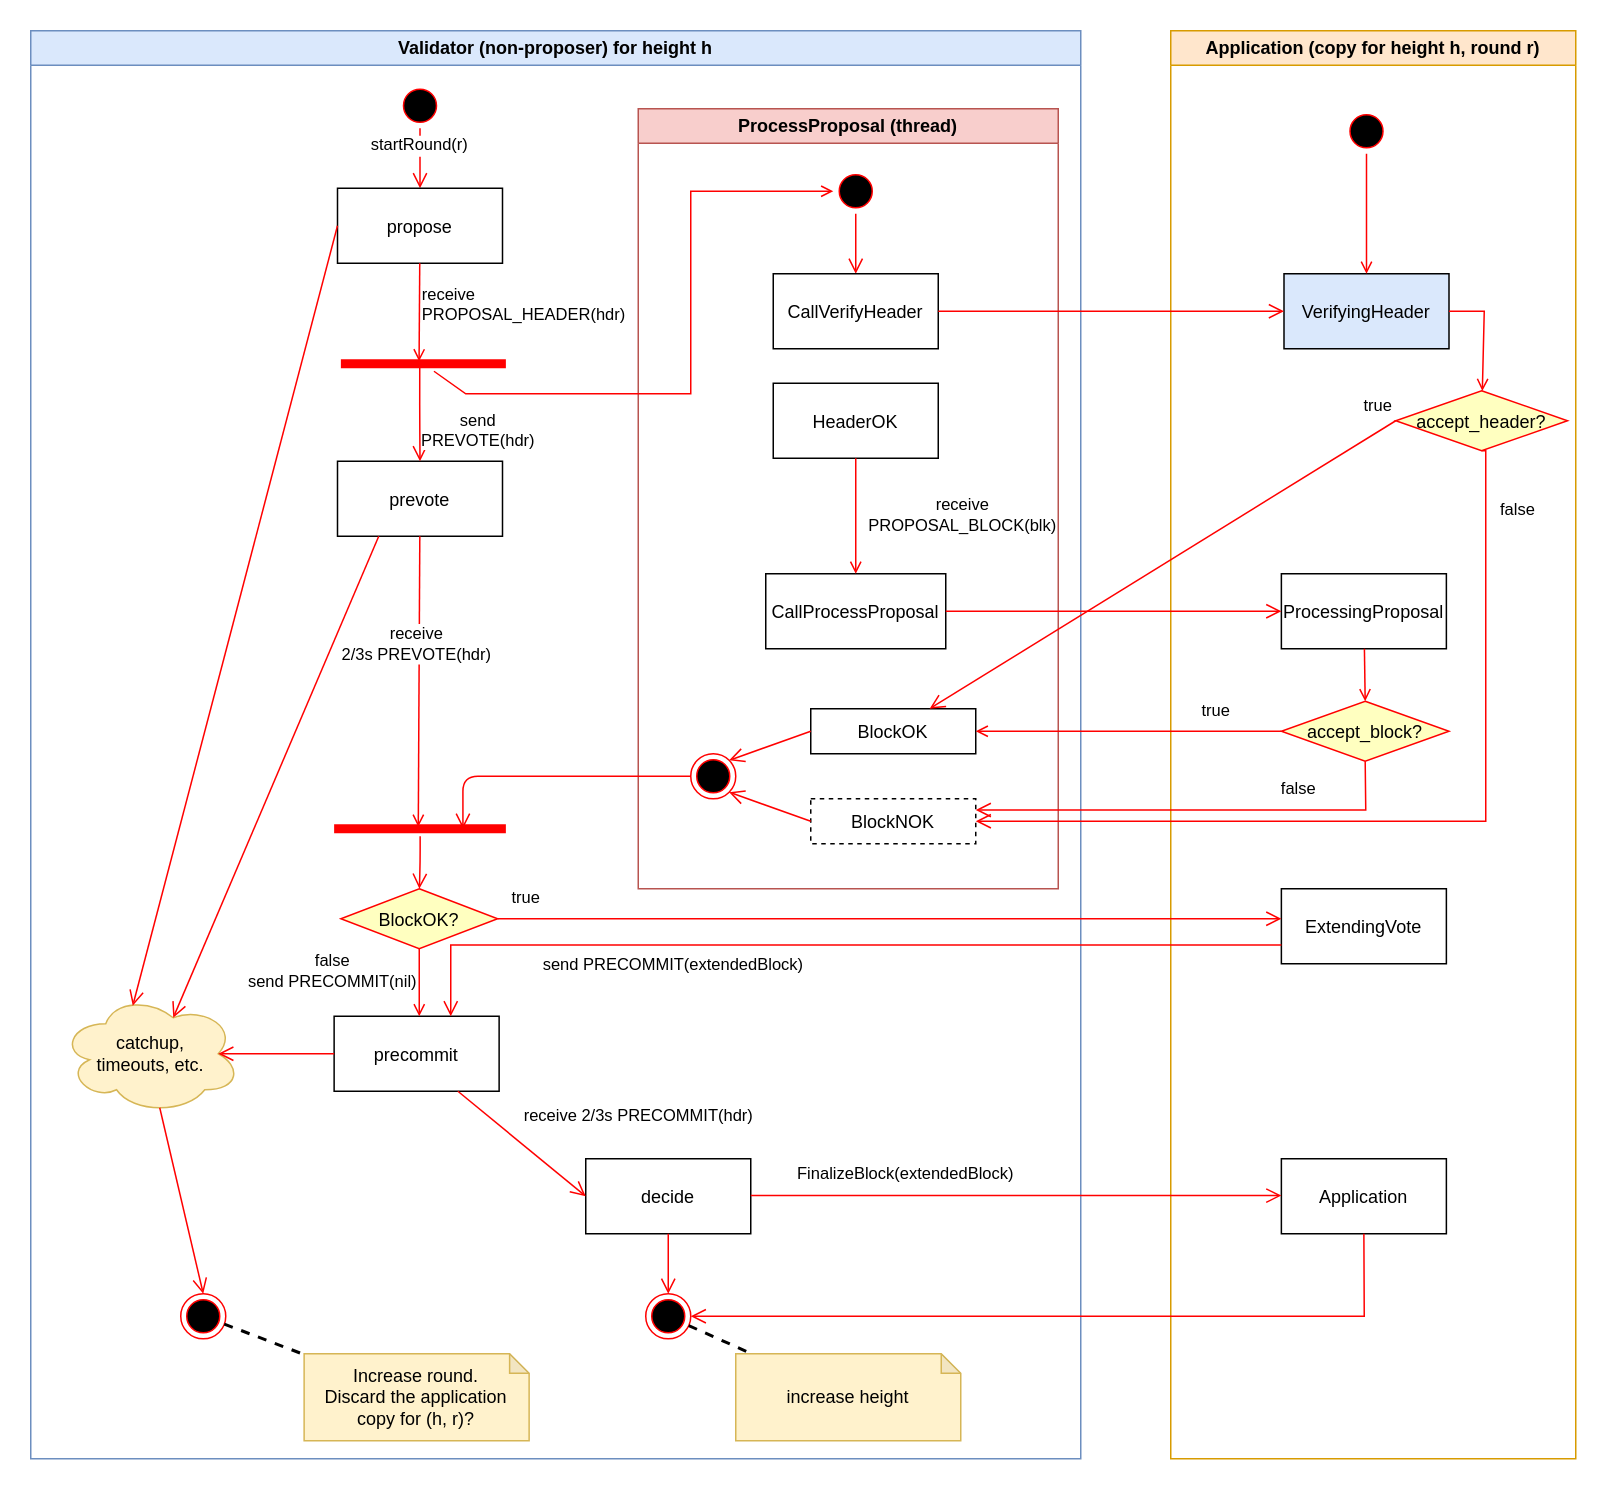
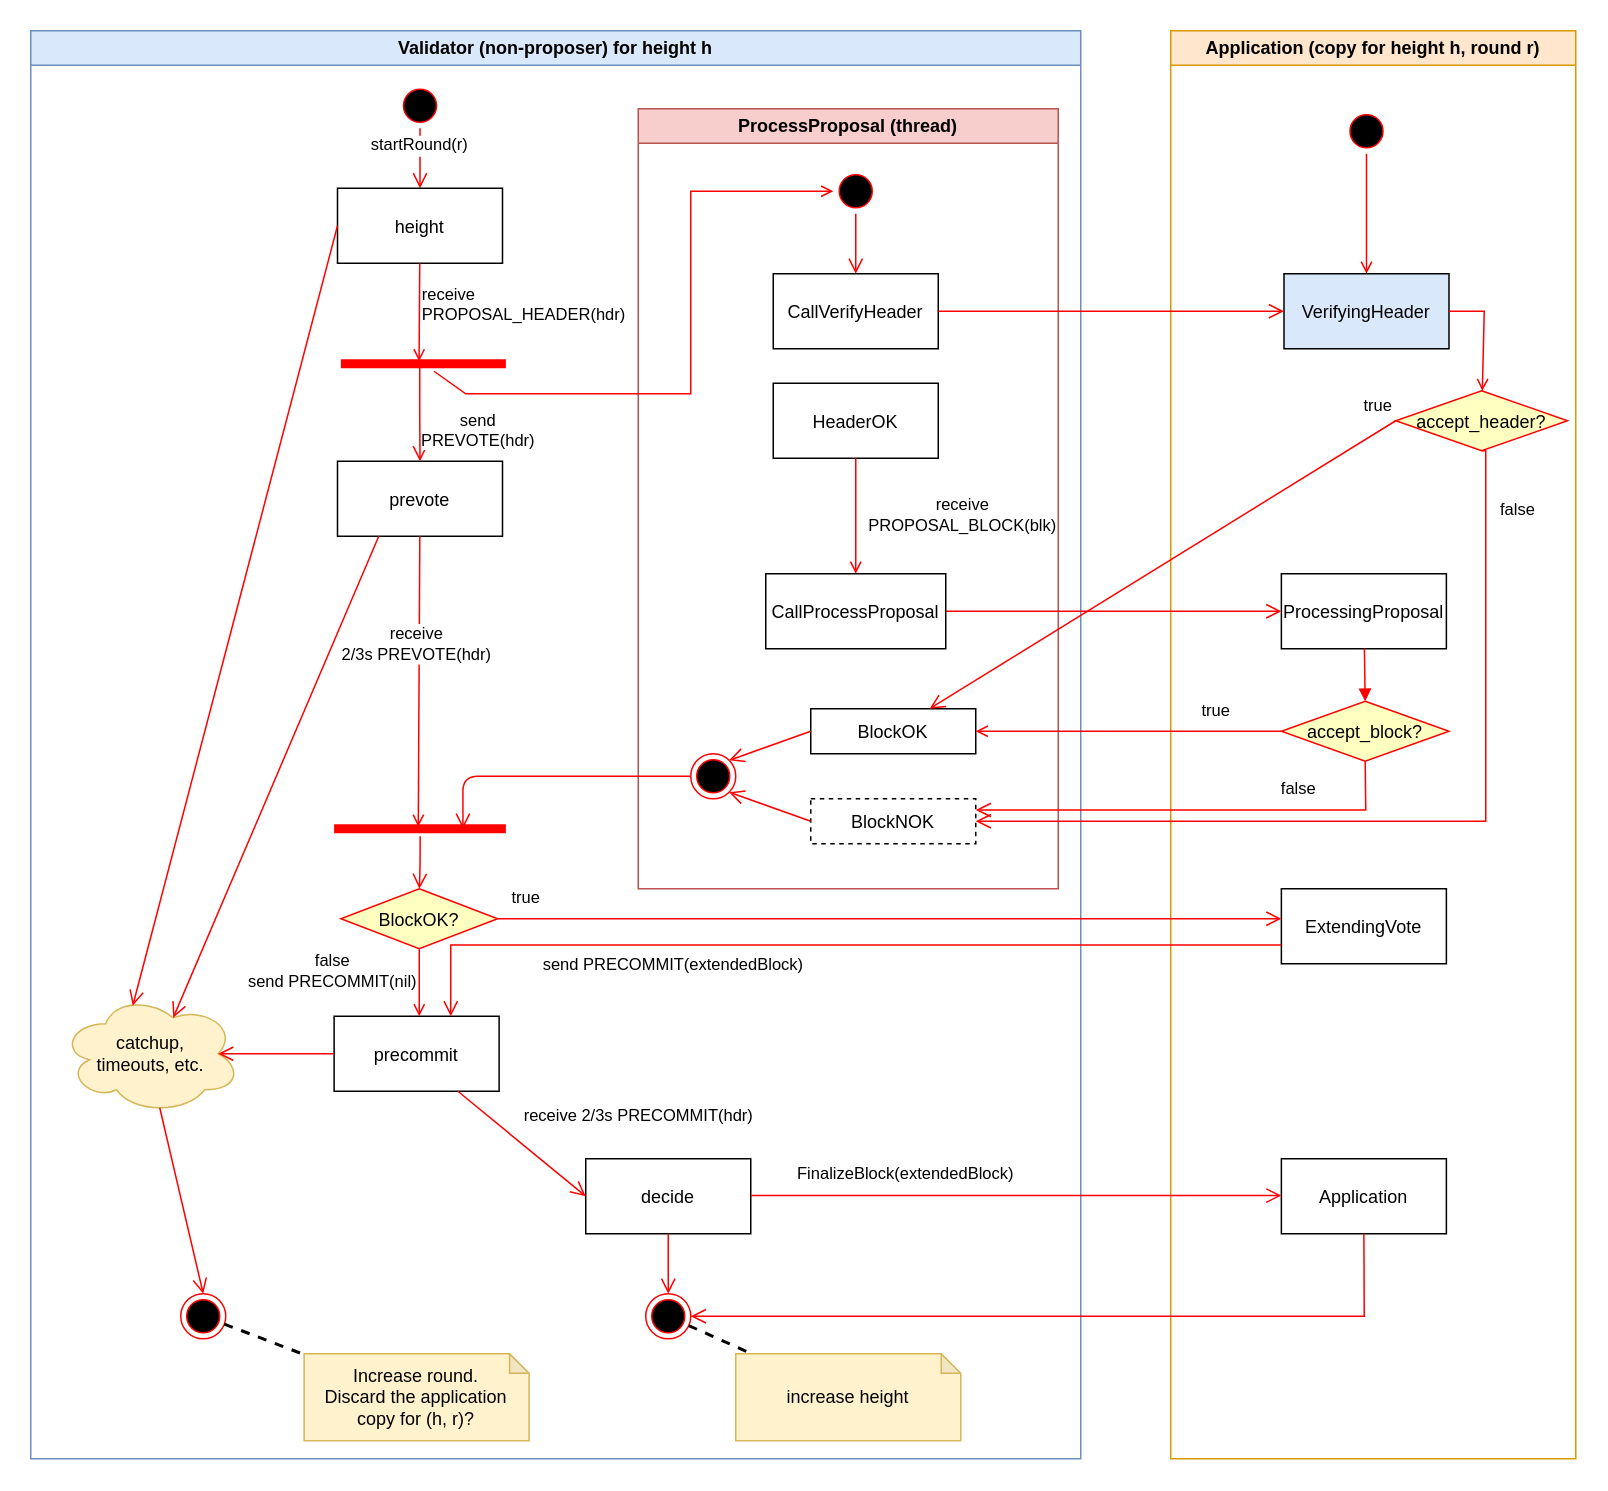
(419, 227) -> (419, 227)
(1365, 691) -> (1365, 687)
